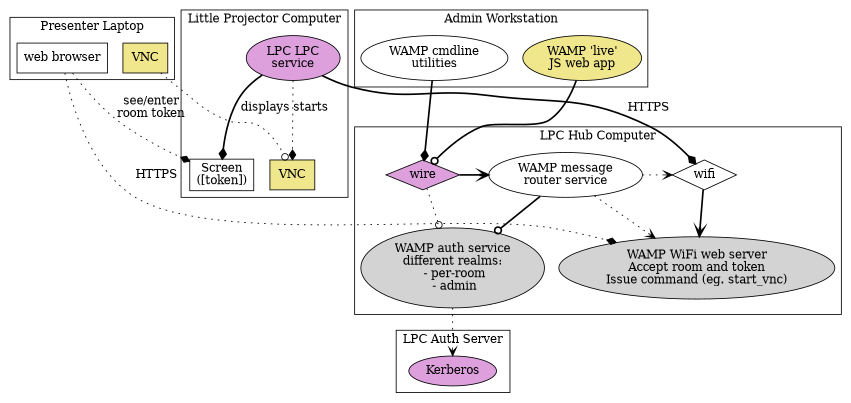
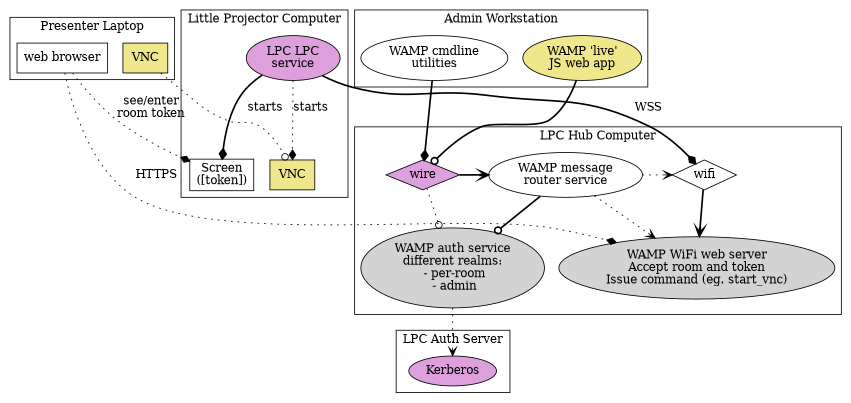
(265, 108) -> (265, 108)
(649, 108) -> (649, 108)
